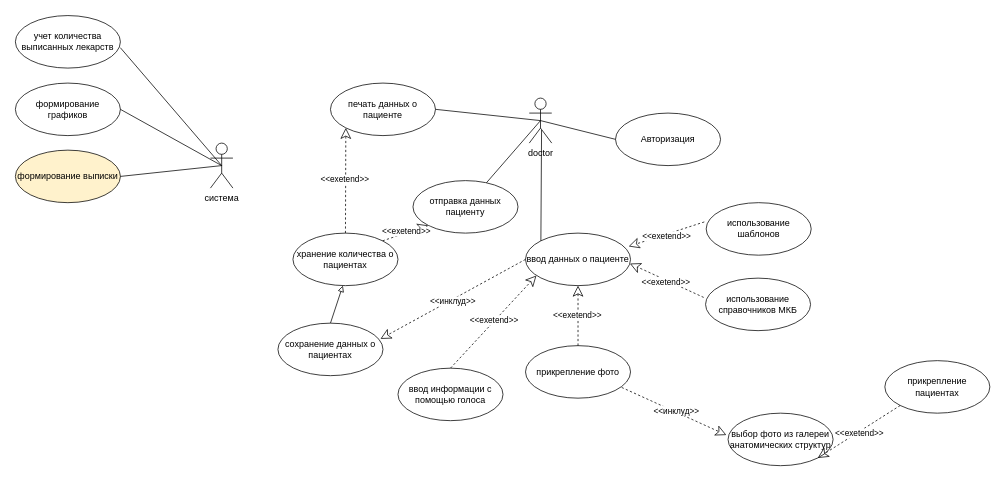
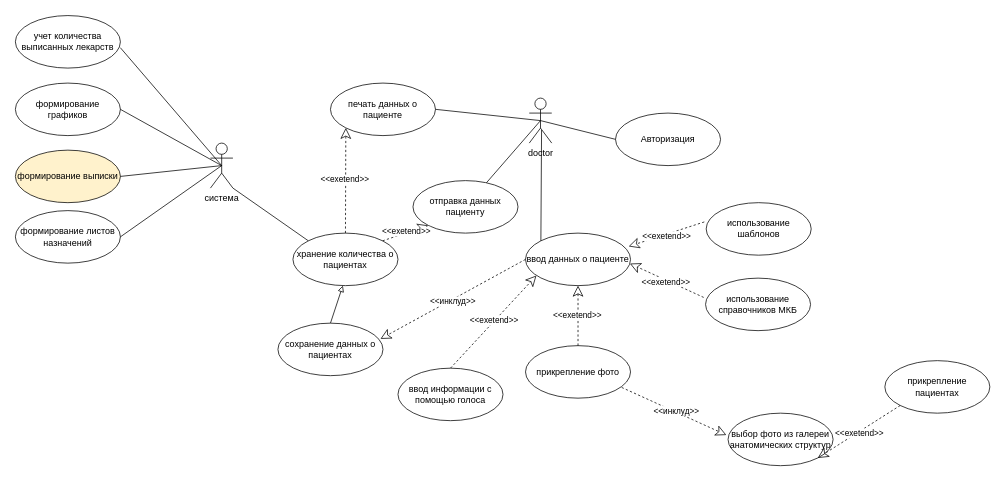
none -> (170, 202)
none -> (270, 214)
none -> (68, 237)
